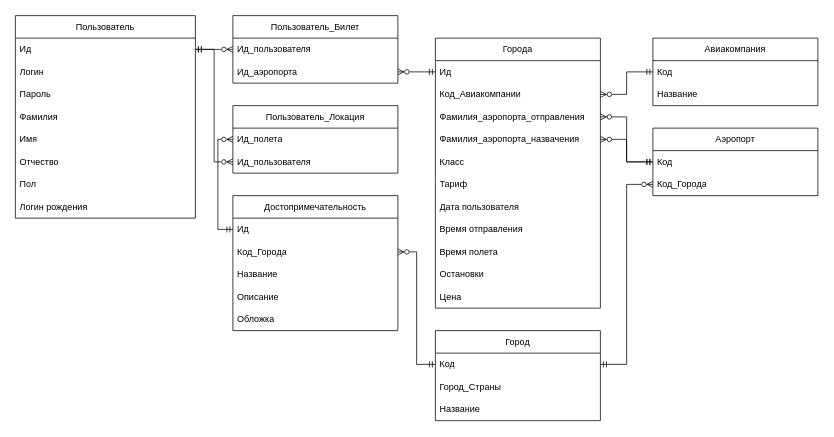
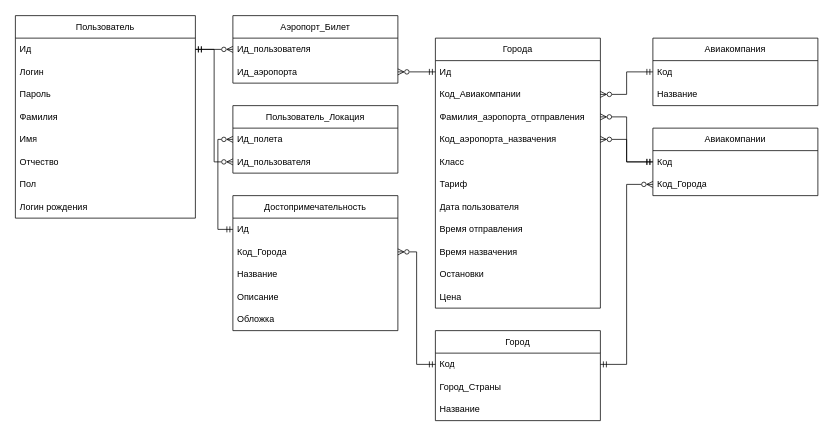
(315, 27) -> (315, 27)
(510, 139) -> (500, 139)
(735, 139) -> (735, 139)
(469, 252) -> (479, 252)
